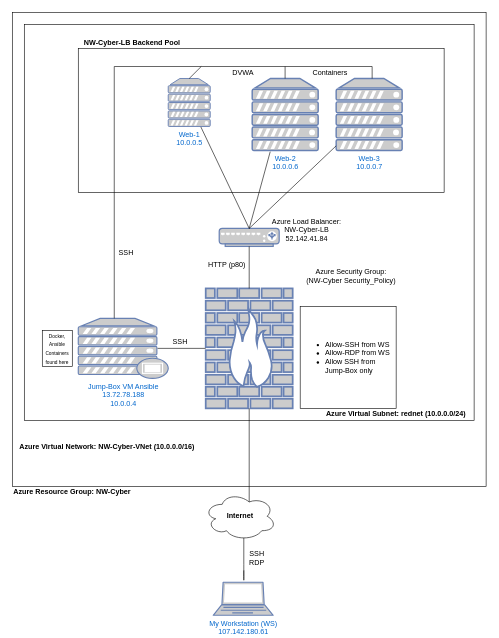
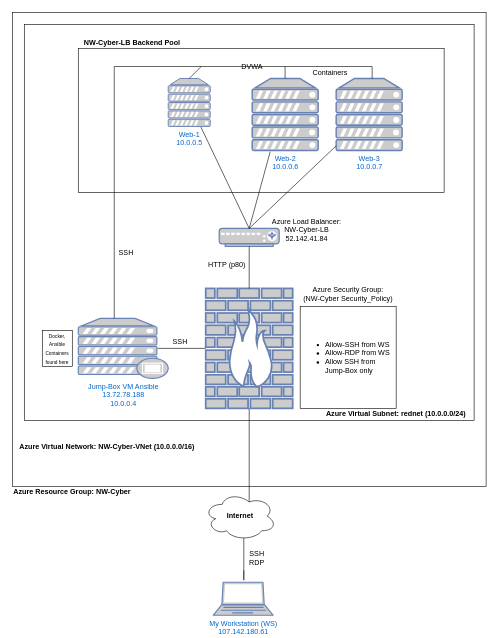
(243, 72) -> (252, 66)
(351, 276) -> (348, 294)
